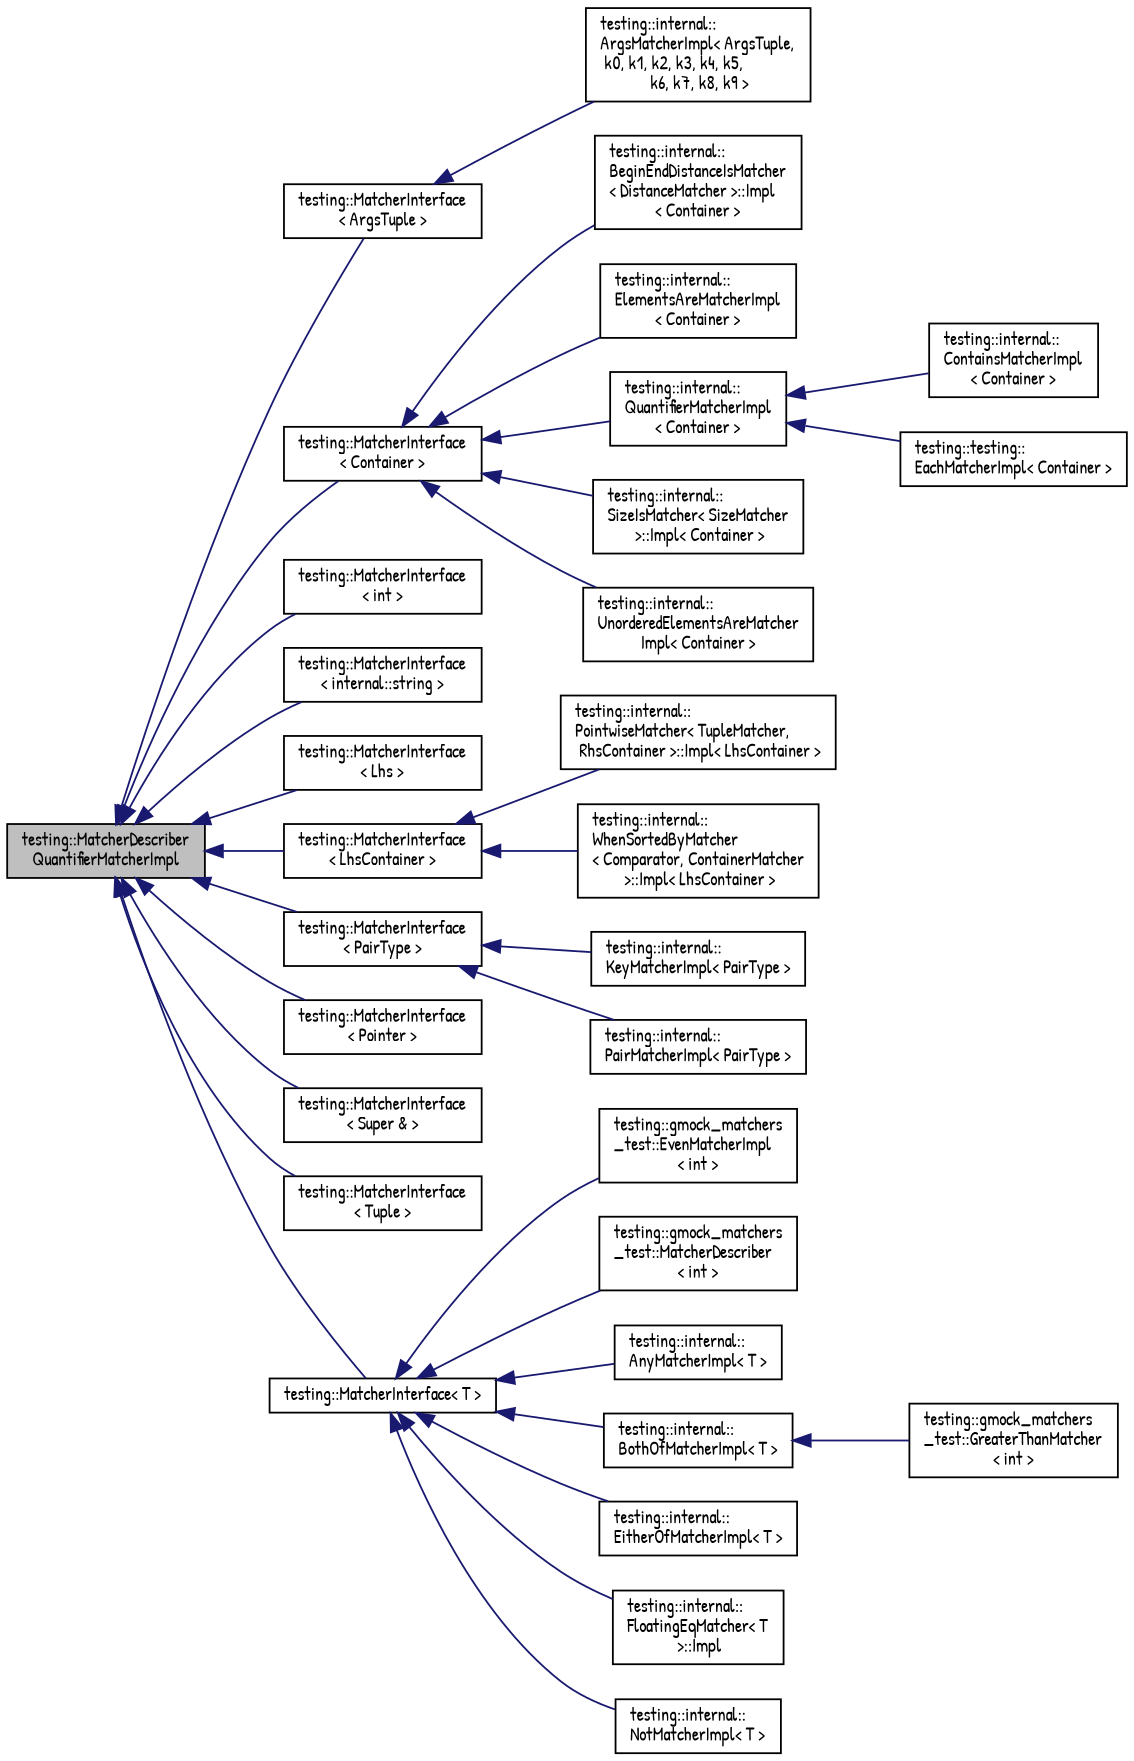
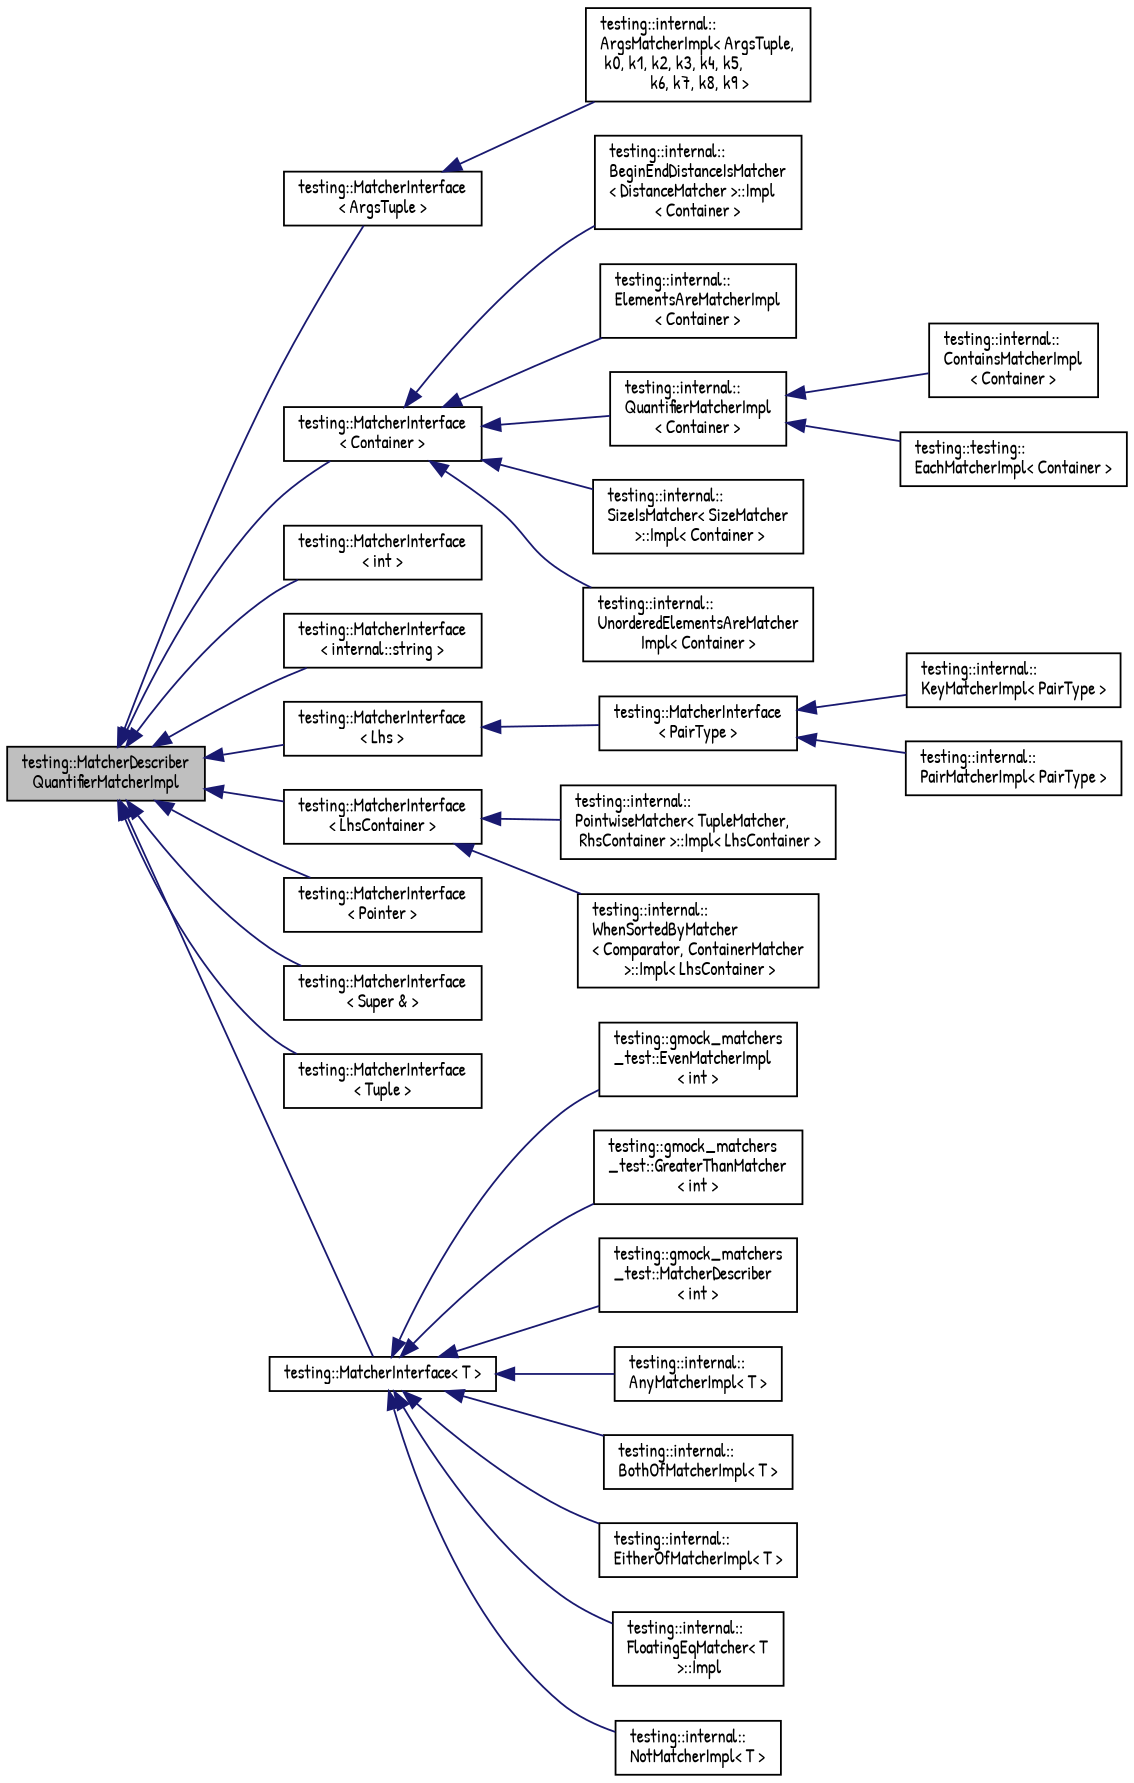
(253, 898) -> (550, 726)
(860, 1440) -> (498, 1266)
